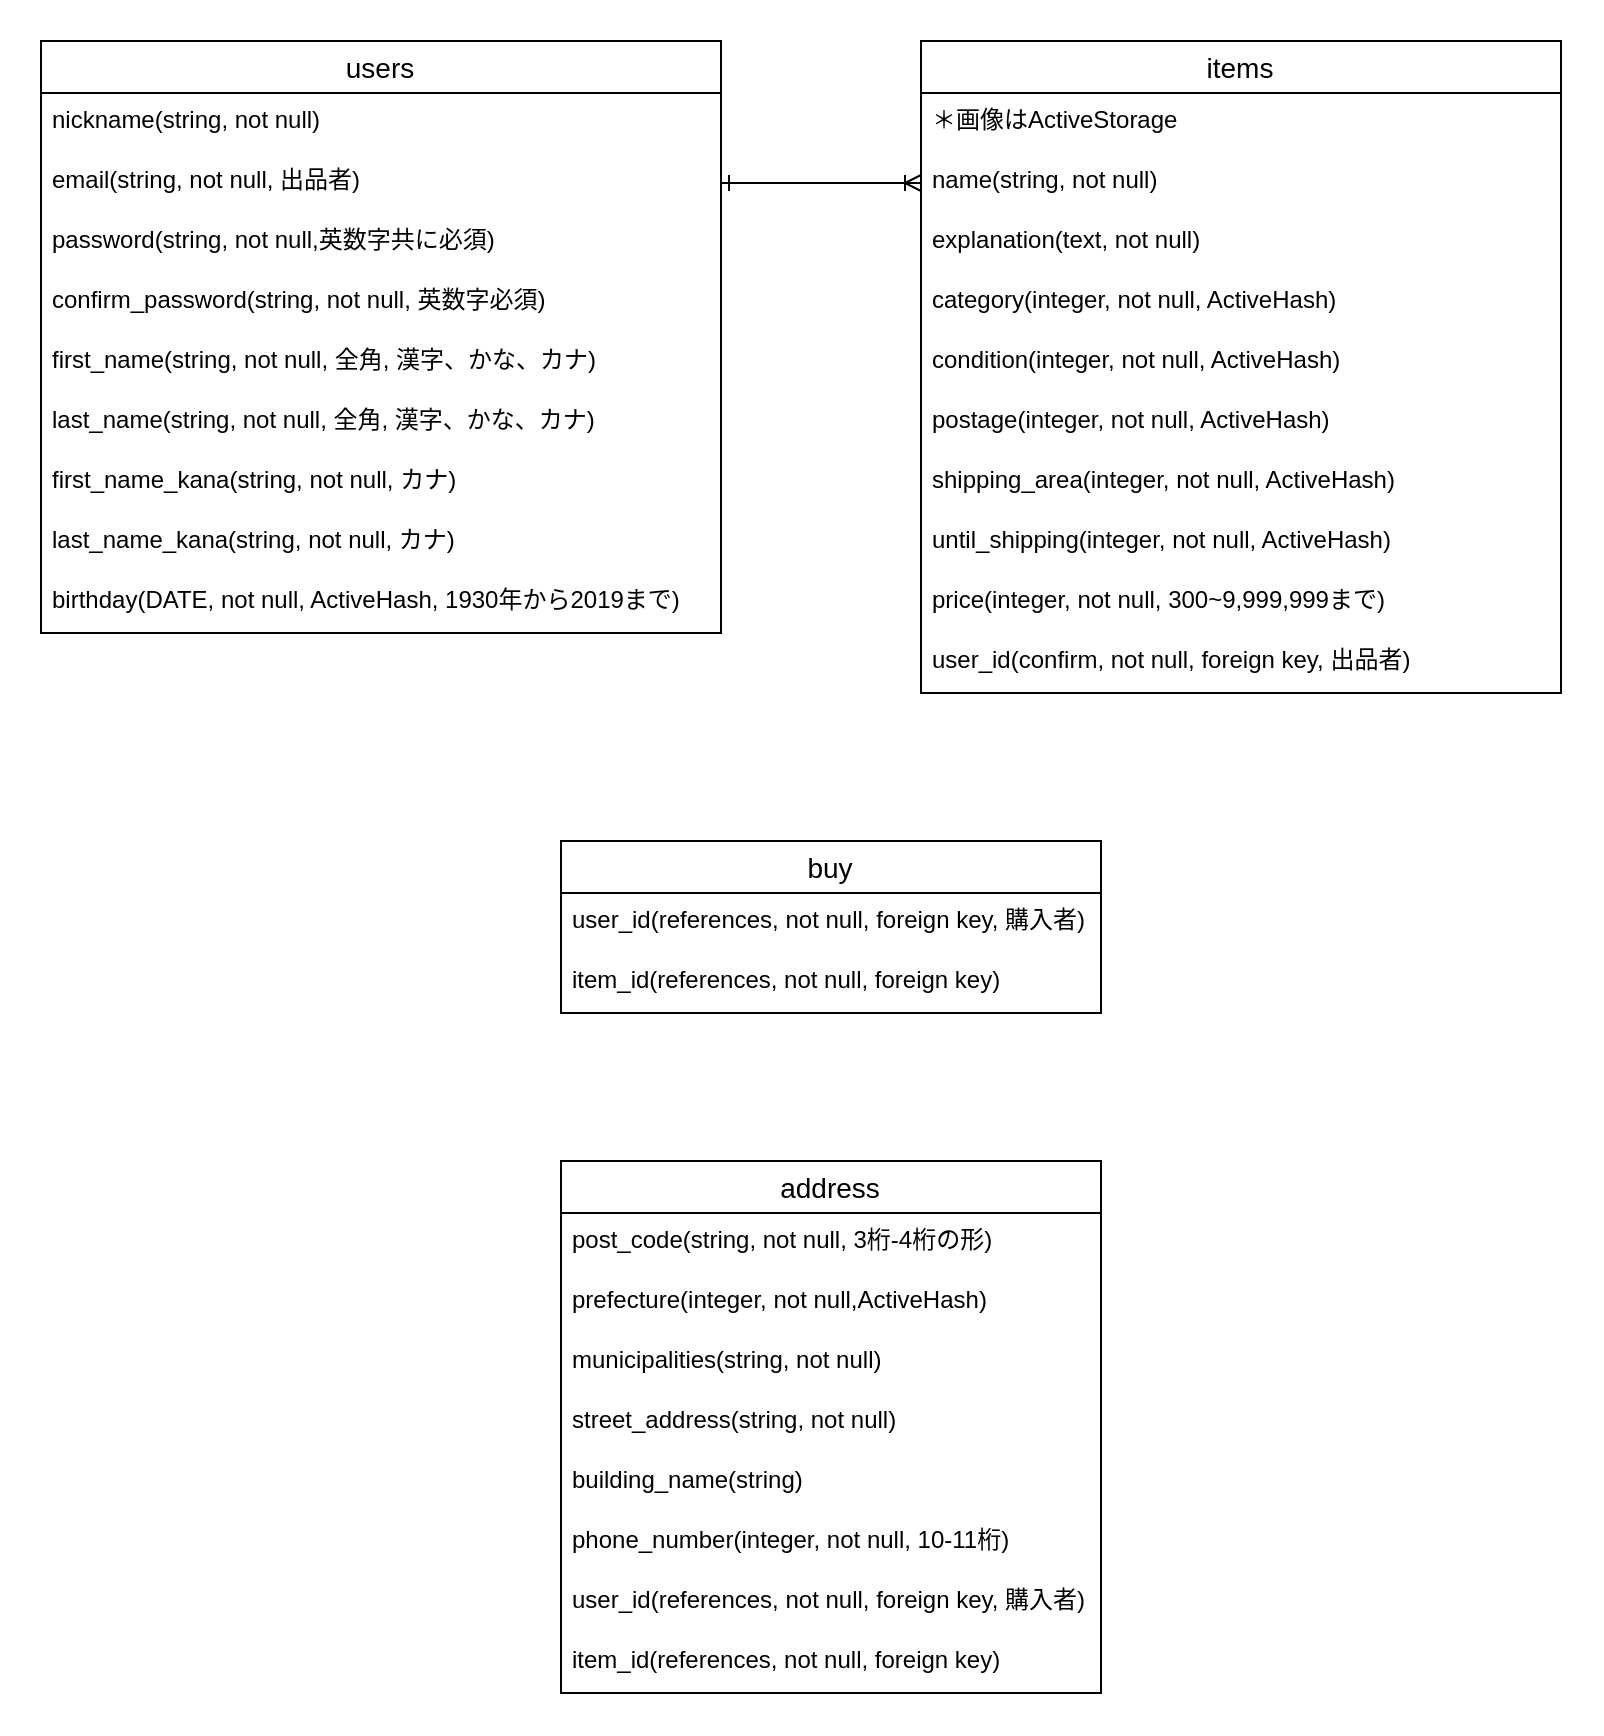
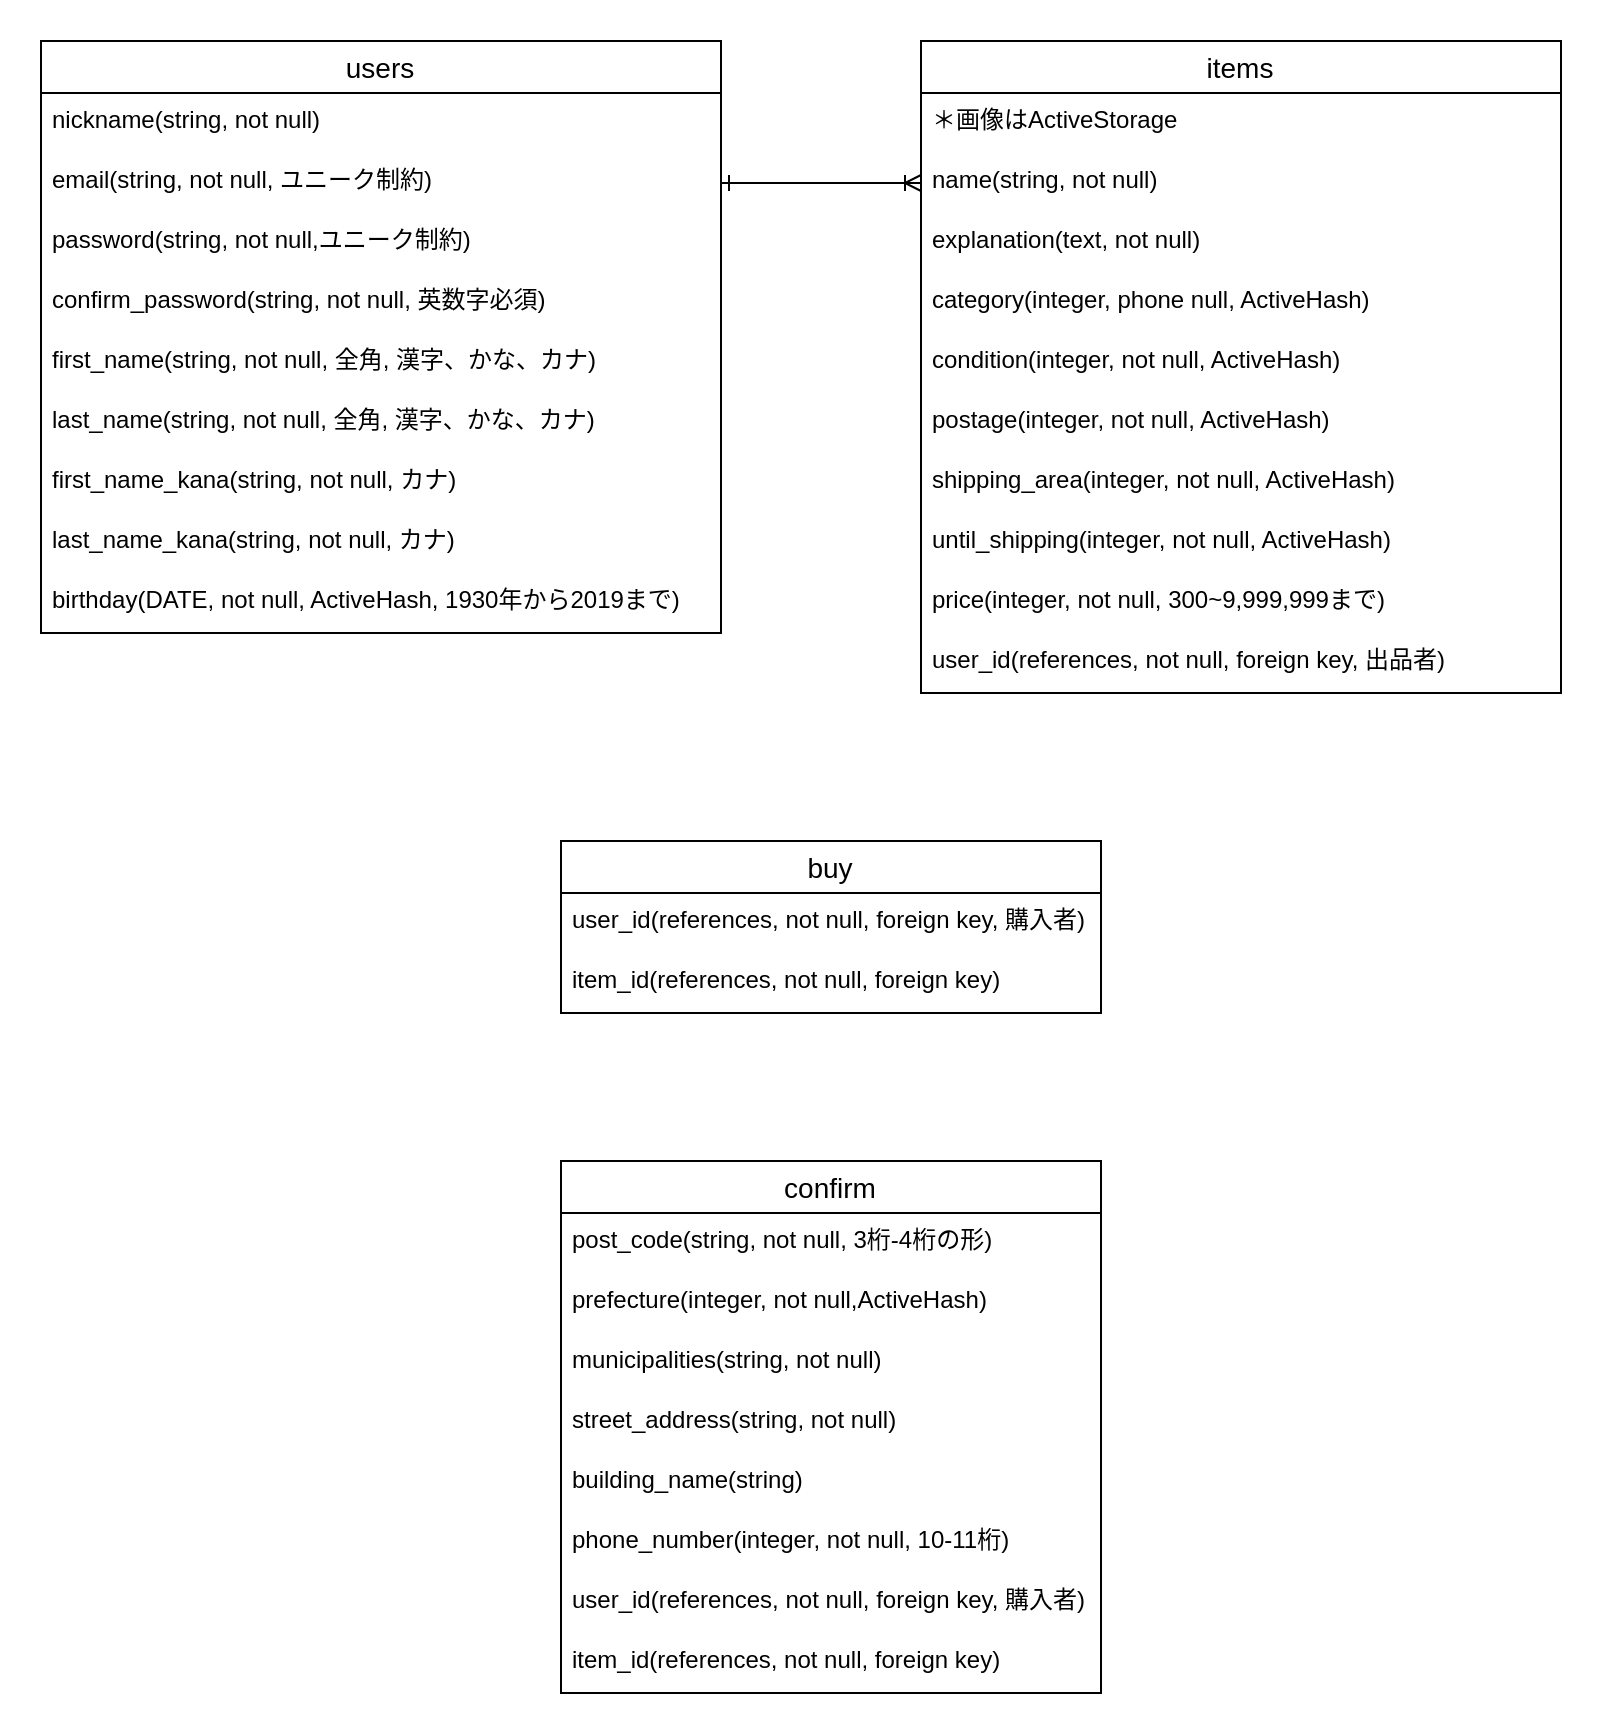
(225, 180) -> (261, 180)
(296, 240) -> (284, 240)
(1166, 300) -> (1179, 300)
(1203, 660) -> (1226, 660)
(830, 1189) -> (830, 1189)
